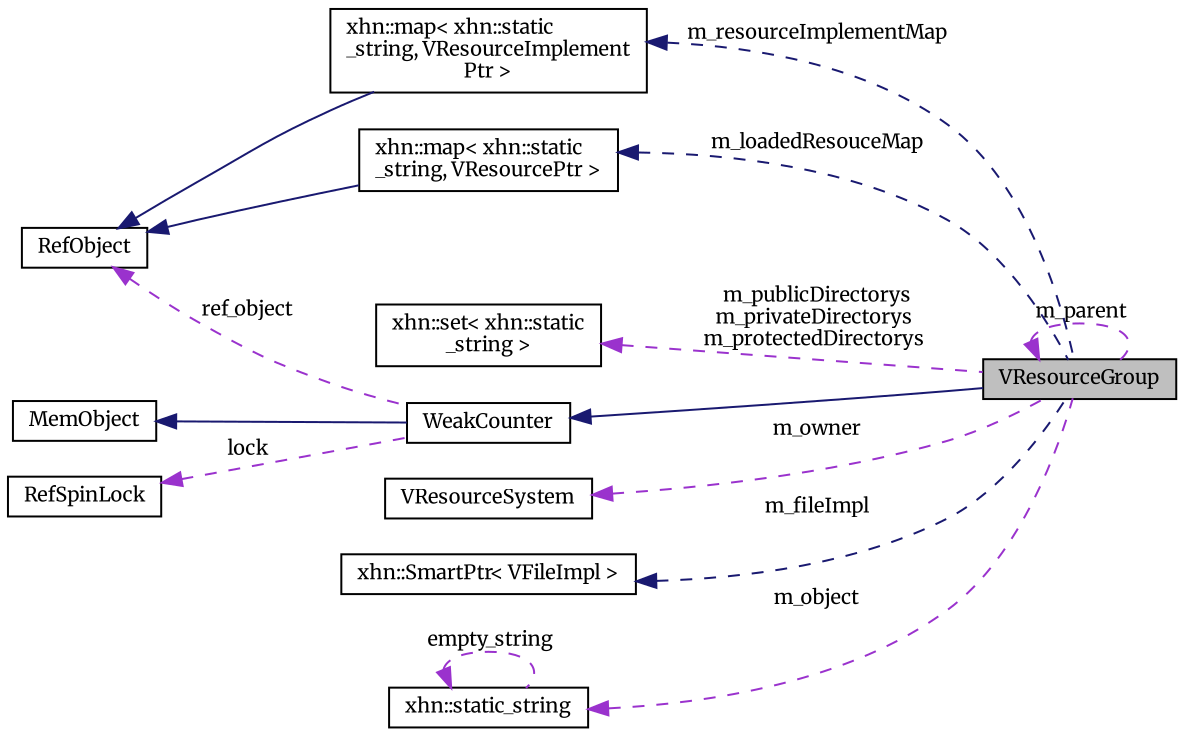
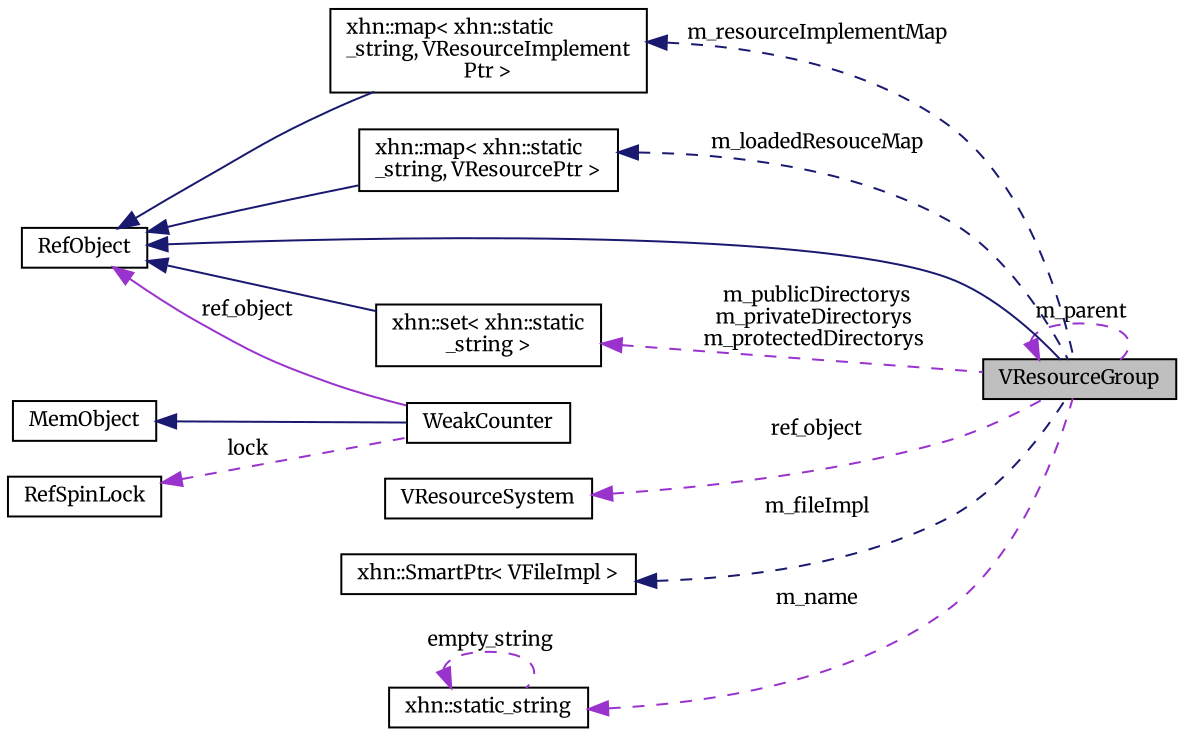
none -> (272, 288)
(262, 356) -> (262, 356)
(787, 403) -> (630, 241)
(815, 430) -> (815, 430)
(815, 599) -> (815, 599)
